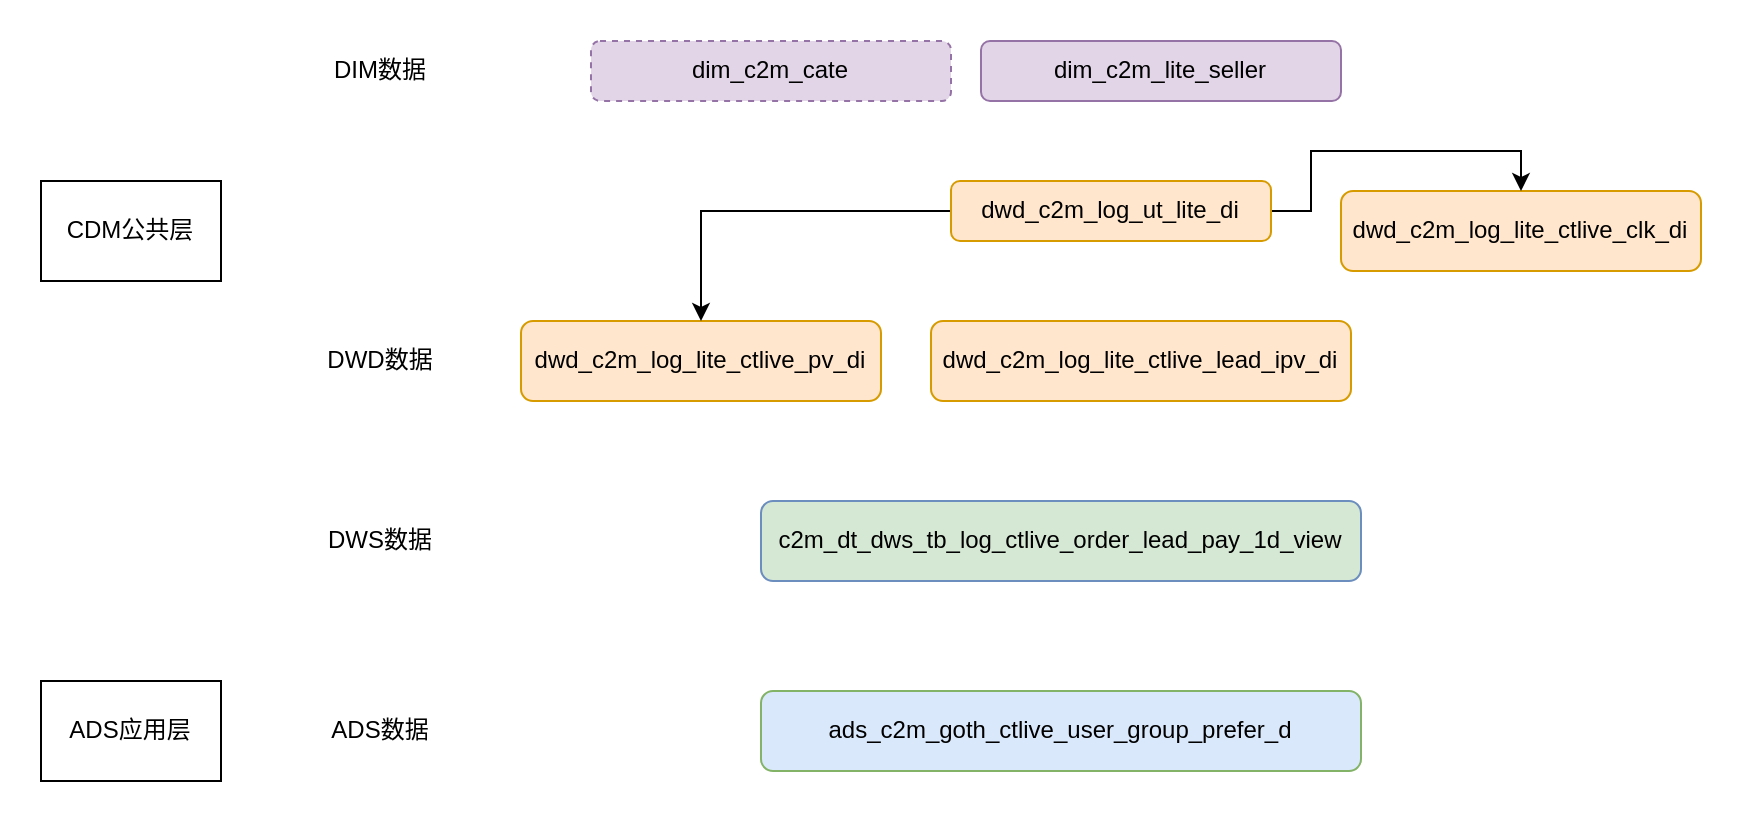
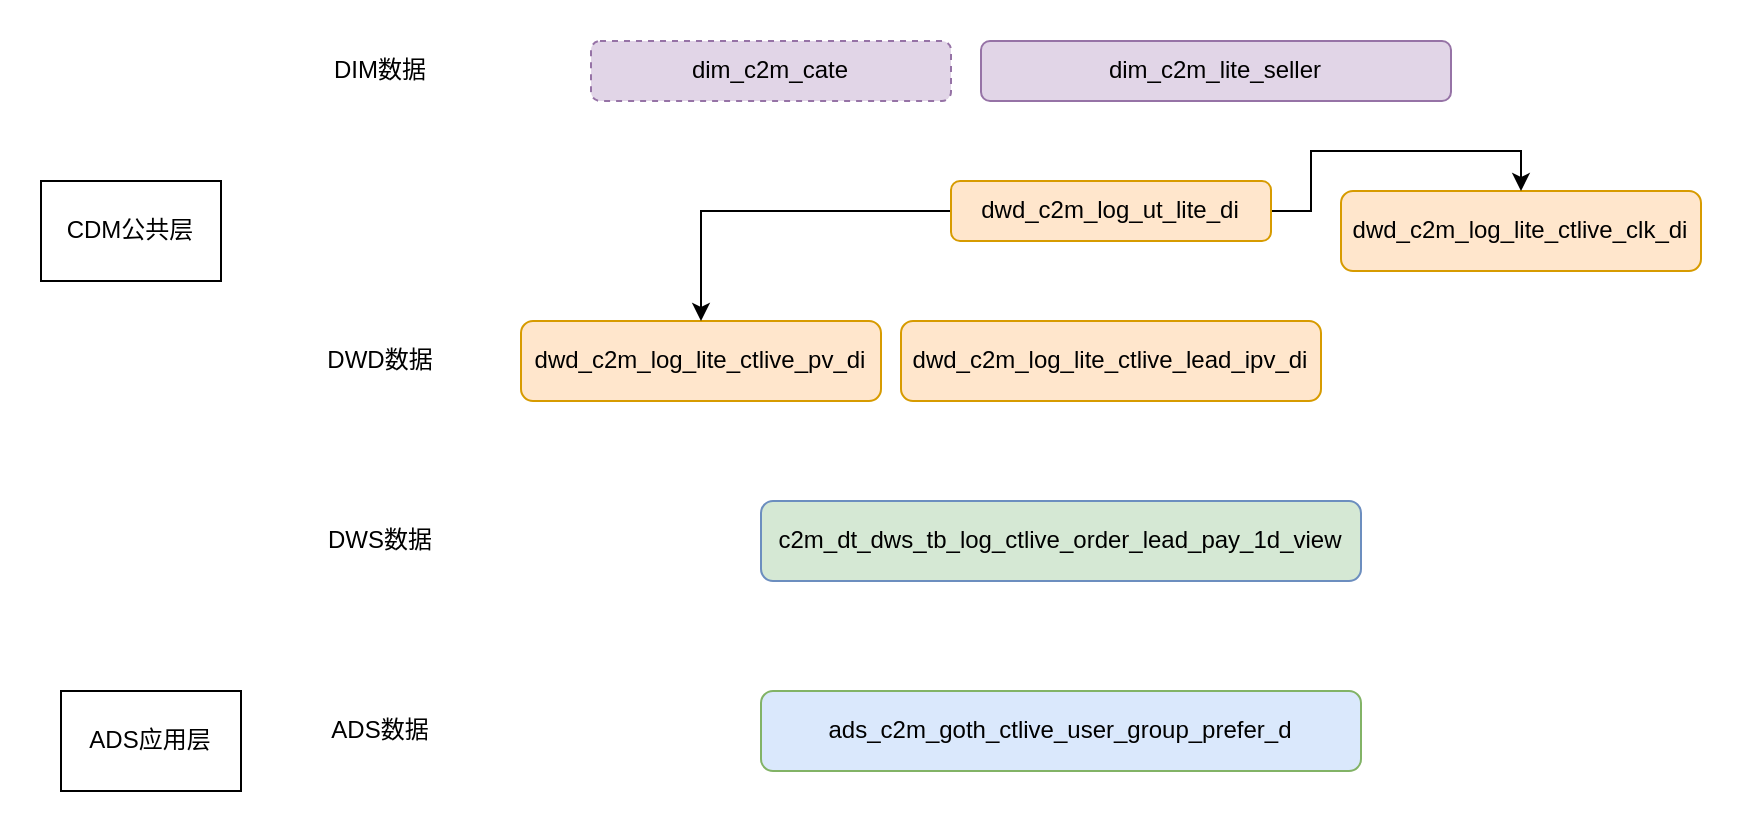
(1161, 71) -> (1216, 71)
(1141, 361) -> (1111, 361)
(131, 731) -> (151, 741)
